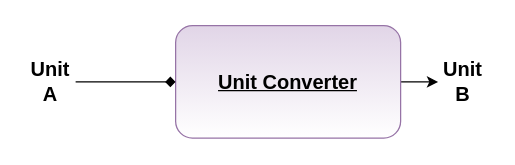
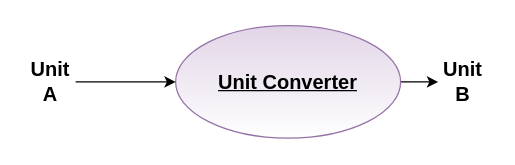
(165, 82) -> (166, 82)
(288, 82) -> (288, 82)
